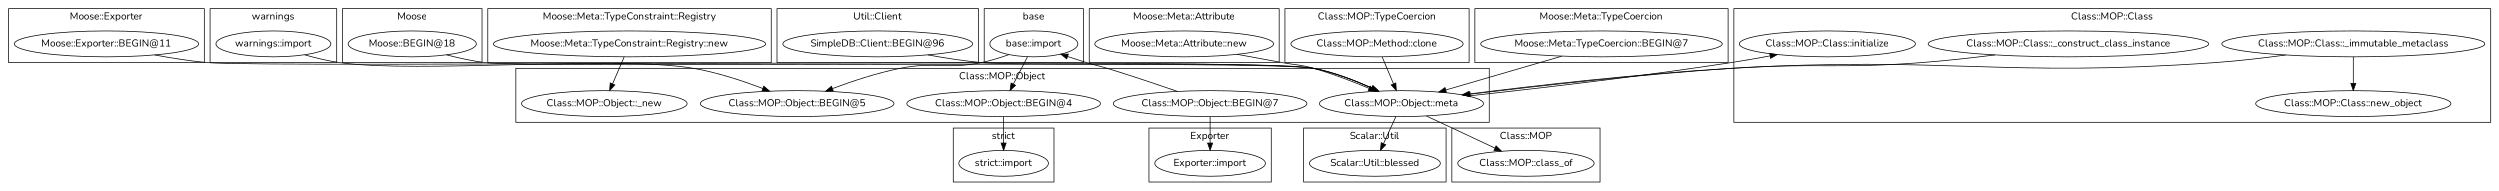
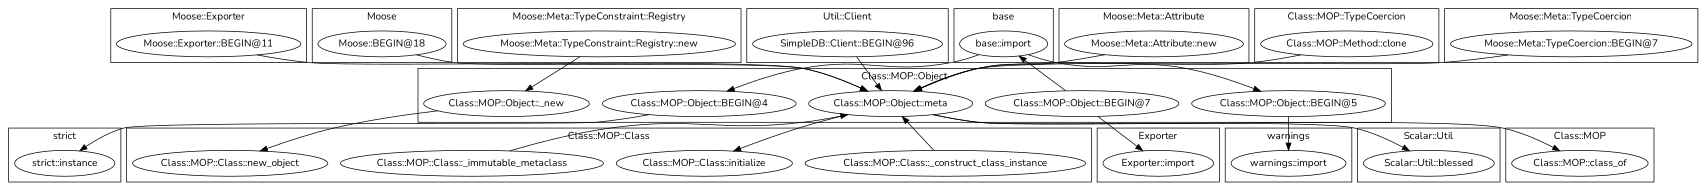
(535, 64) -> (1289, 132)
(2353, 70) -> (381, 119)
(1004, 163) -> (65, 163)
